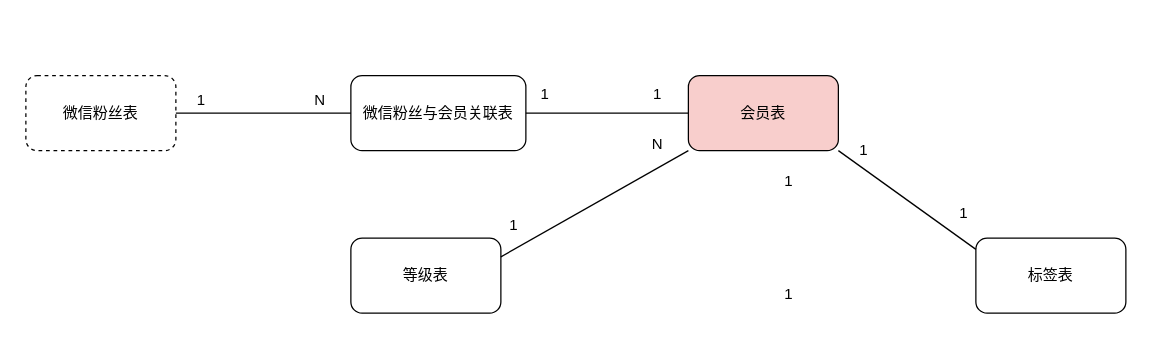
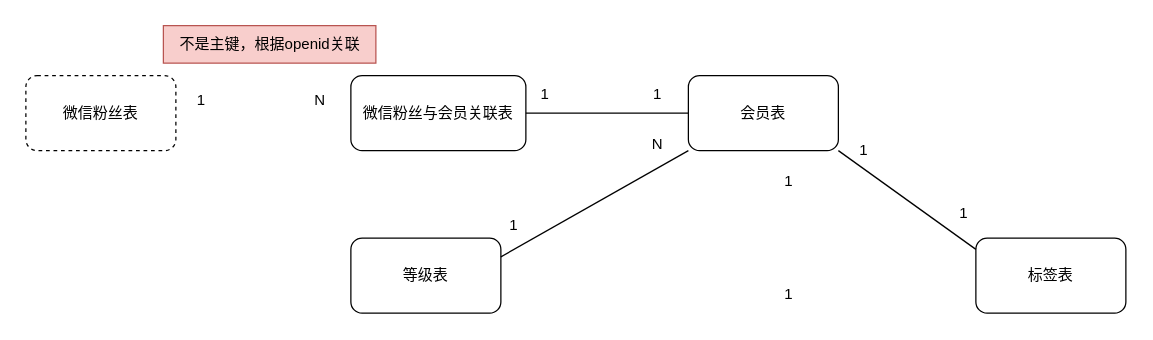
none -> (269, 44)
(263, 113) -> none
(763, 113) -> (763, 113)
